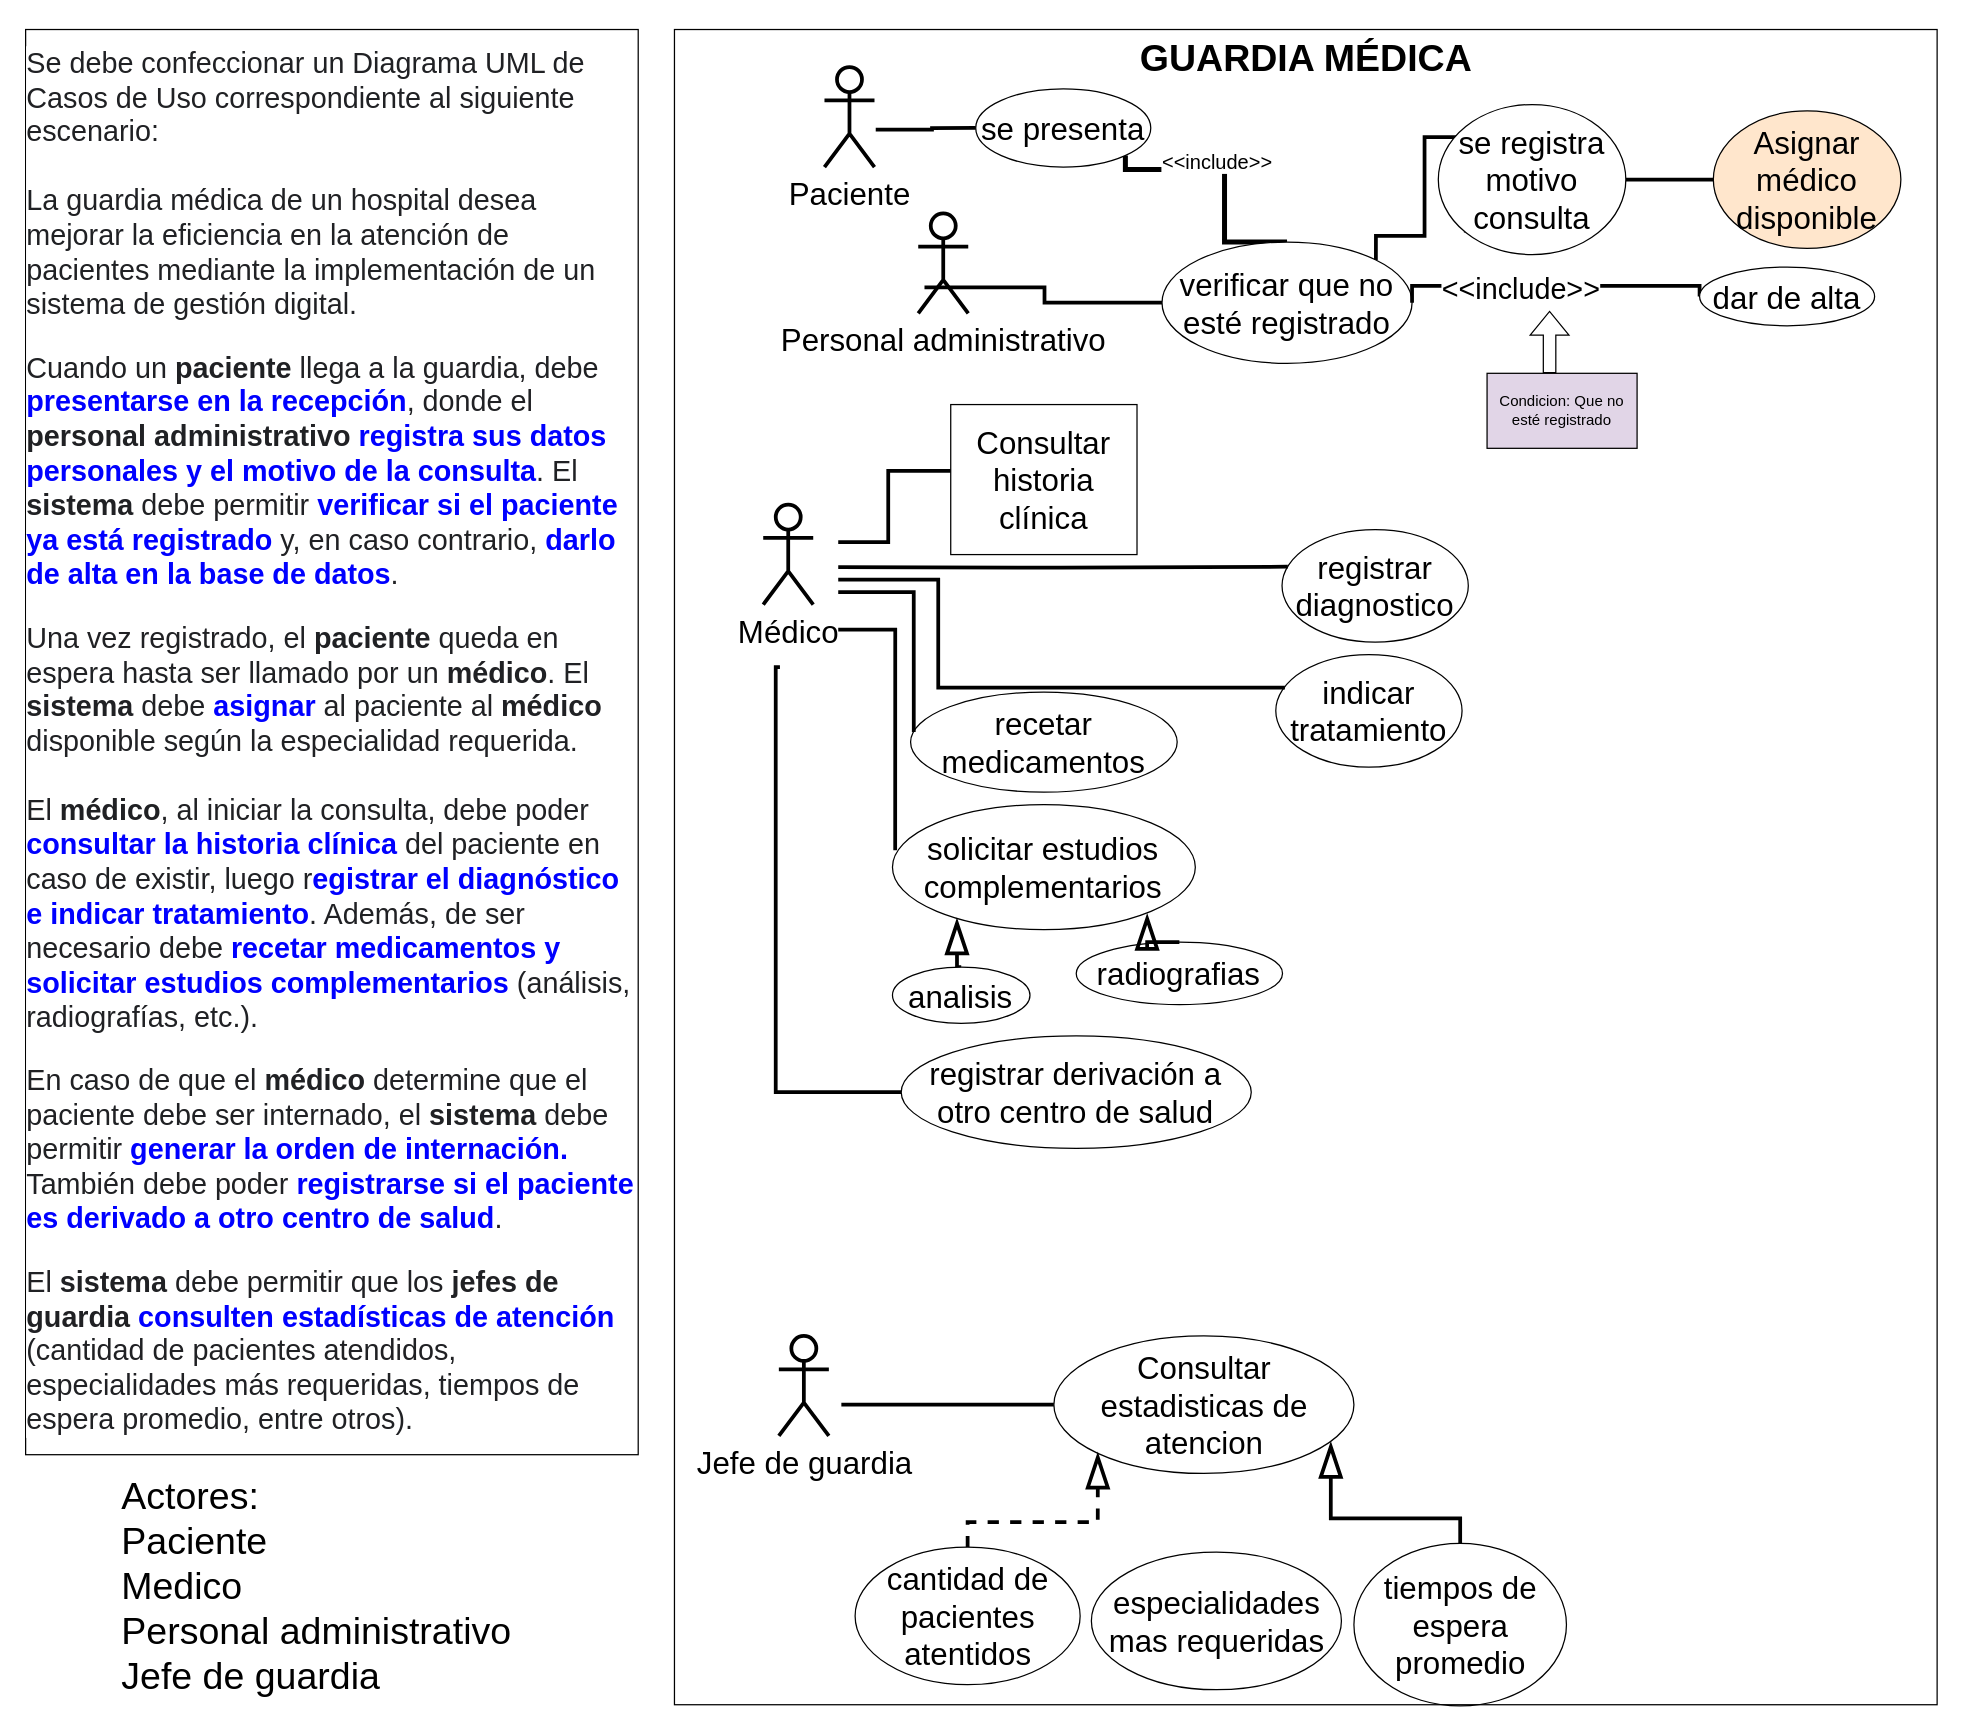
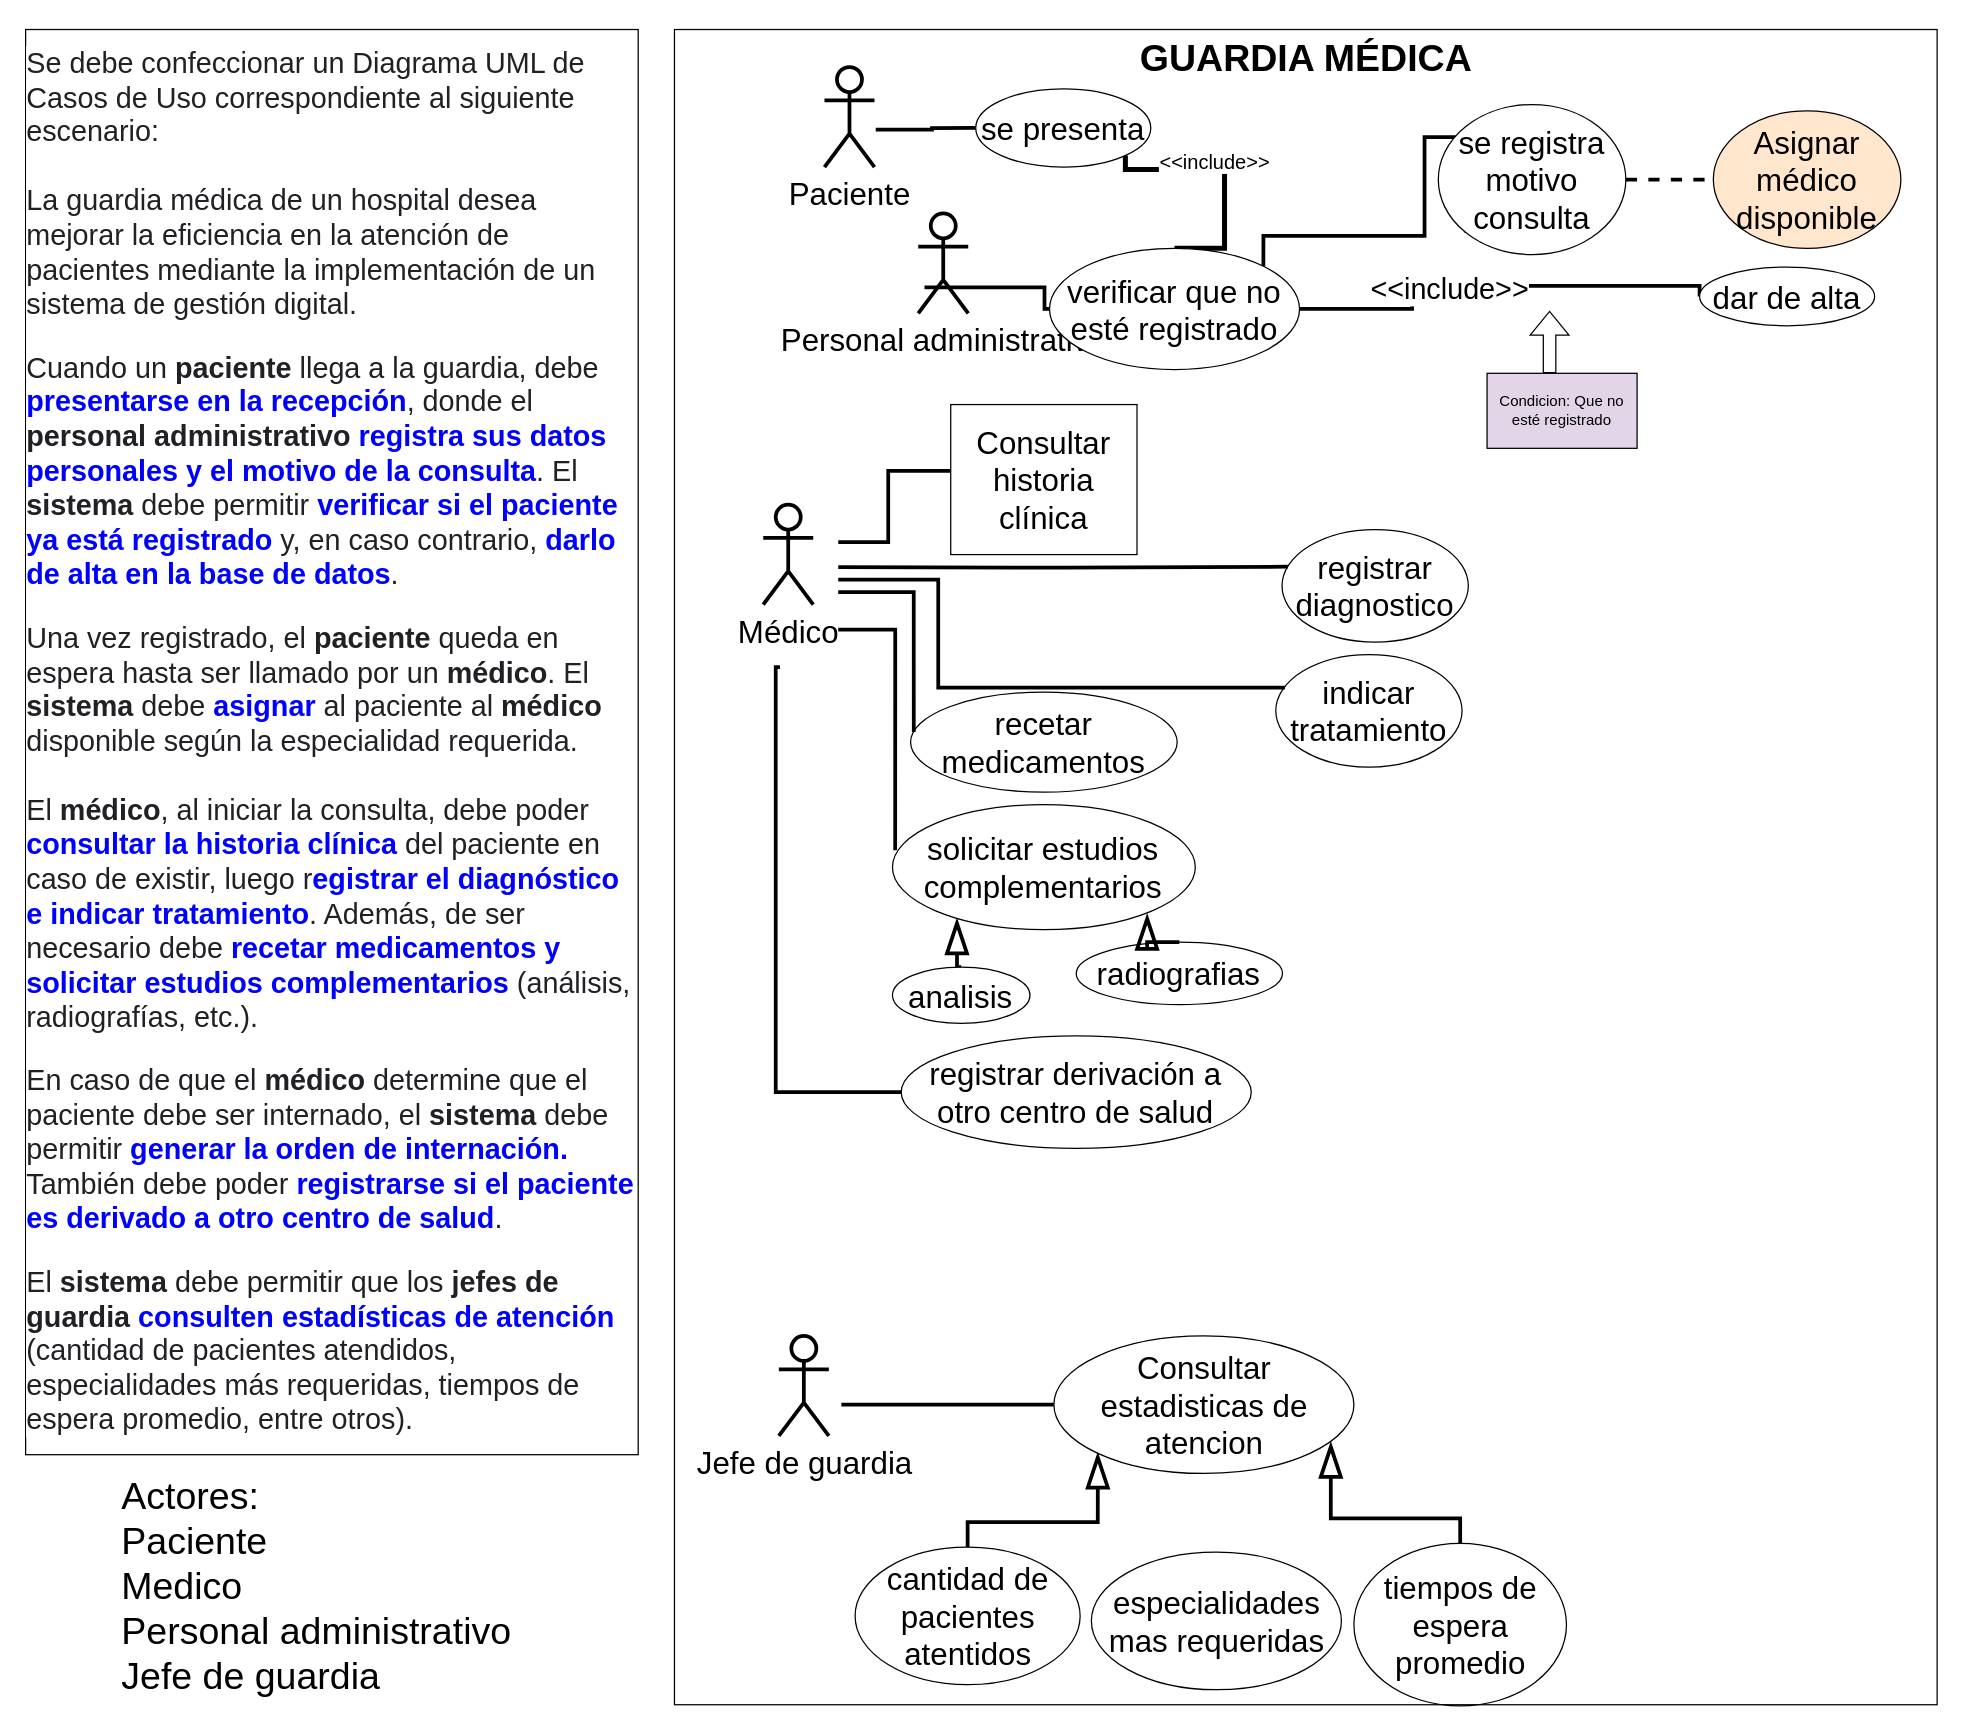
(1642, 179) -> (1642, 179)
(1287, 303) -> (1174, 309)
(974, 1522) -> (974, 1522)
